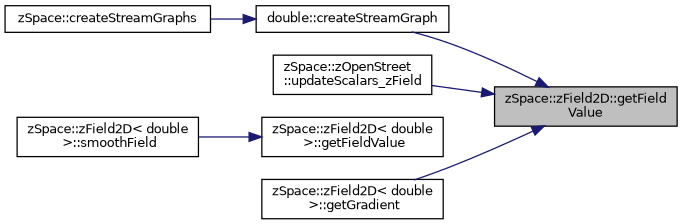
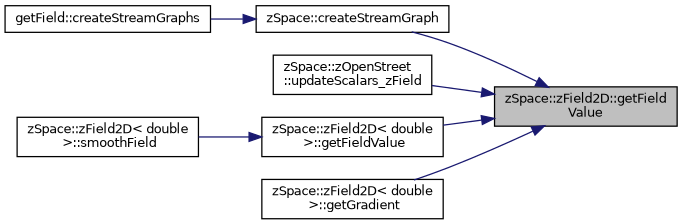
(108, 19) -> (108, 19)
(353, 19) -> (353, 19)
none -> (462, 123)
